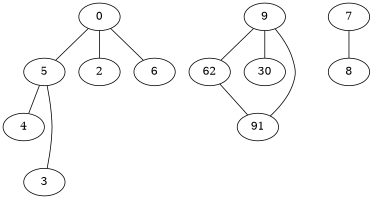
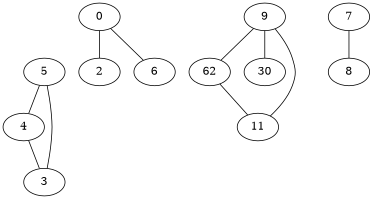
(72, 44) -> none
(258, 127) -> (258, 127)
none -> (34, 154)
